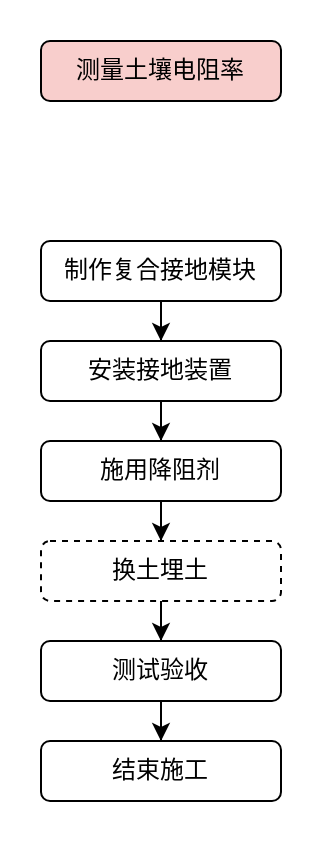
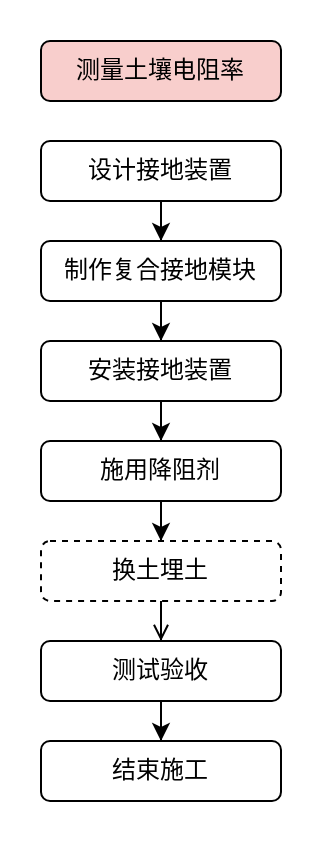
none -> (161, 171)
none -> (161, 228)
(161, 626) -> (161, 629)
